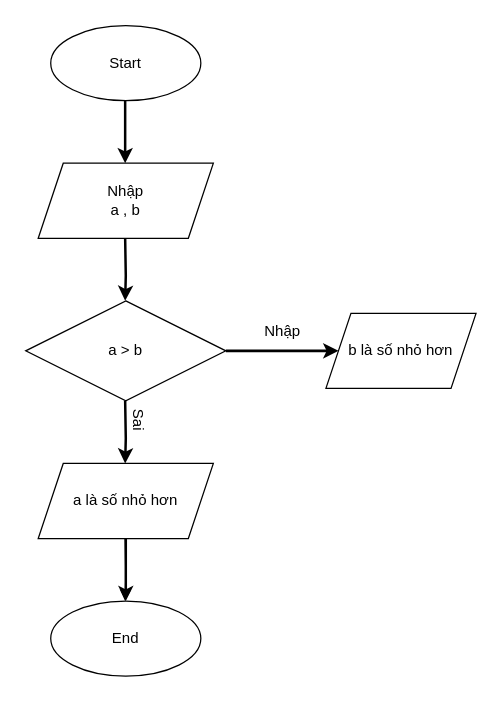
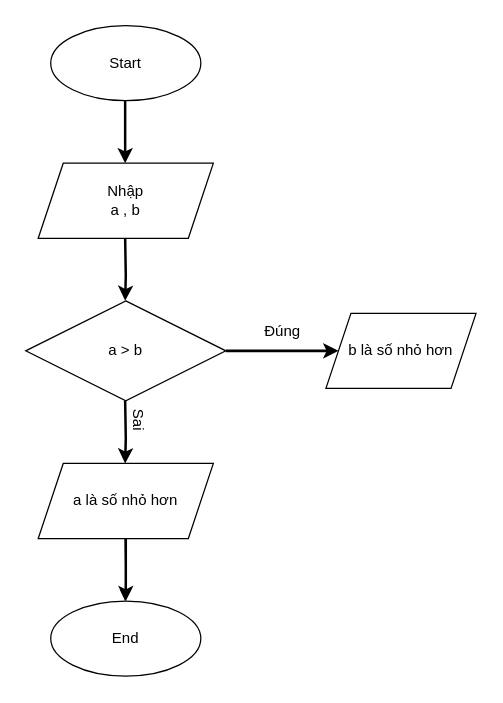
(283, 332) -> (283, 332)
